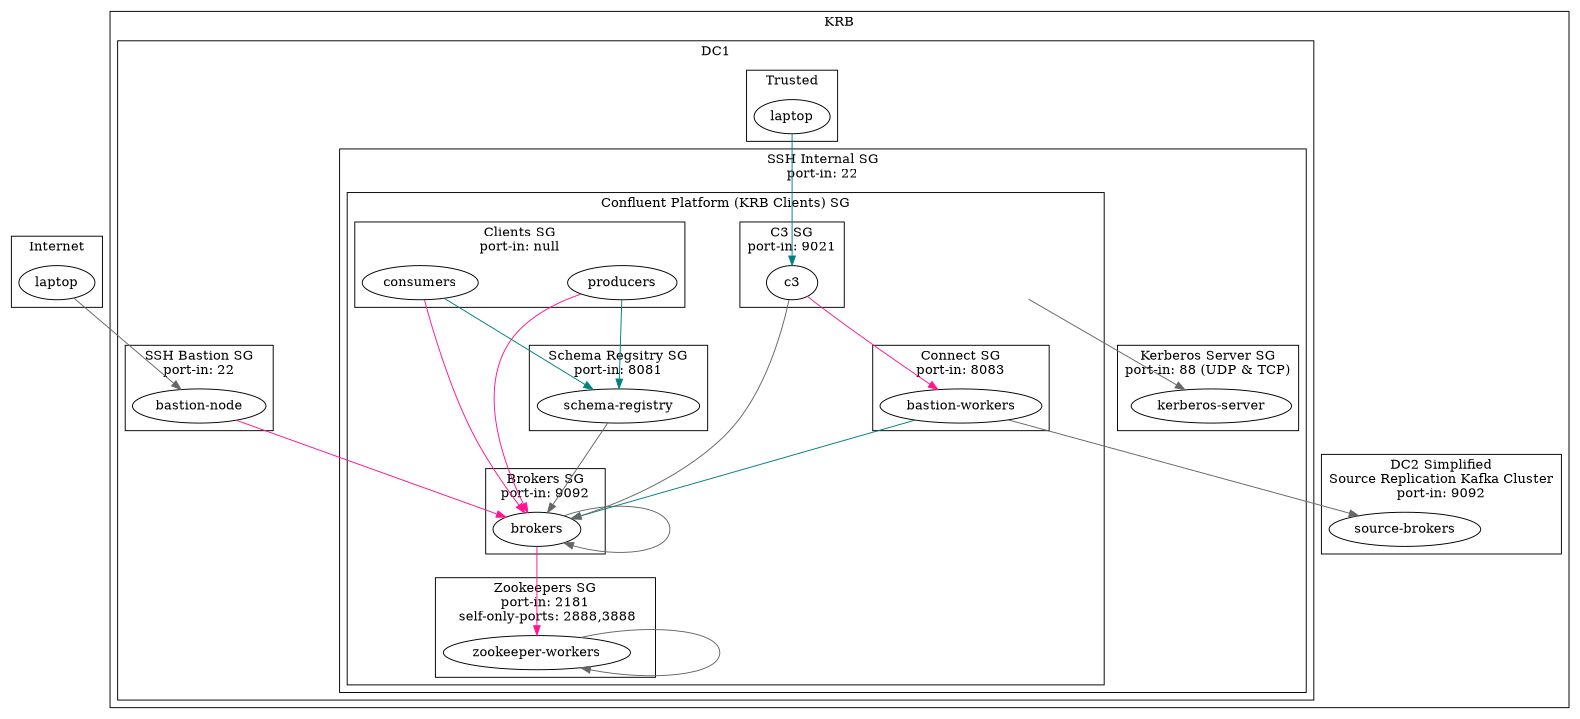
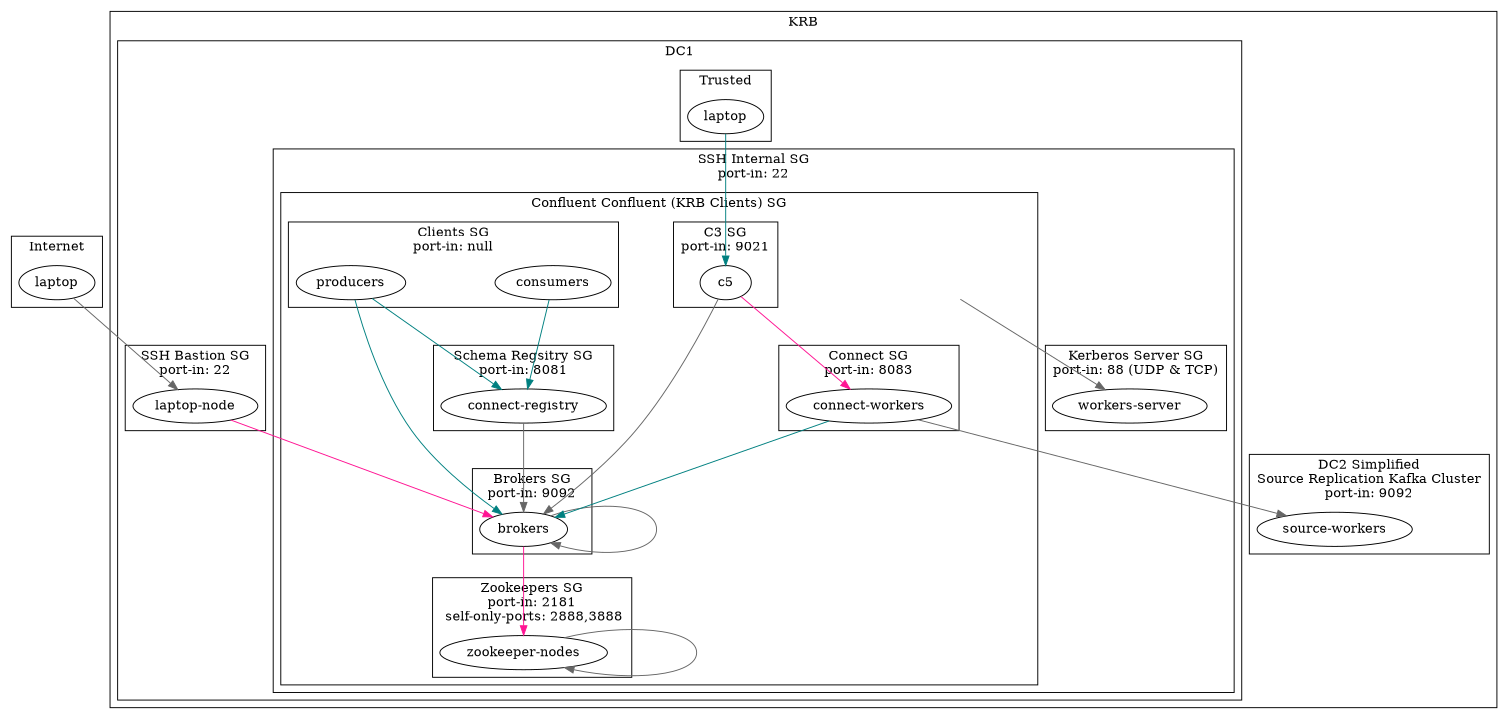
(726, 203) -> (659, 203)
(792, 283) -> (726, 283)
(496, 380) -> (404, 418)
(199, 406) -> (195, 406)
(618, 406) -> (524, 406)
(961, 406) -> (869, 406)
(1211, 406) -> (1130, 406)
(461, 408) -> none
(1405, 529) -> (1335, 529)
(537, 653) -> (524, 653)
